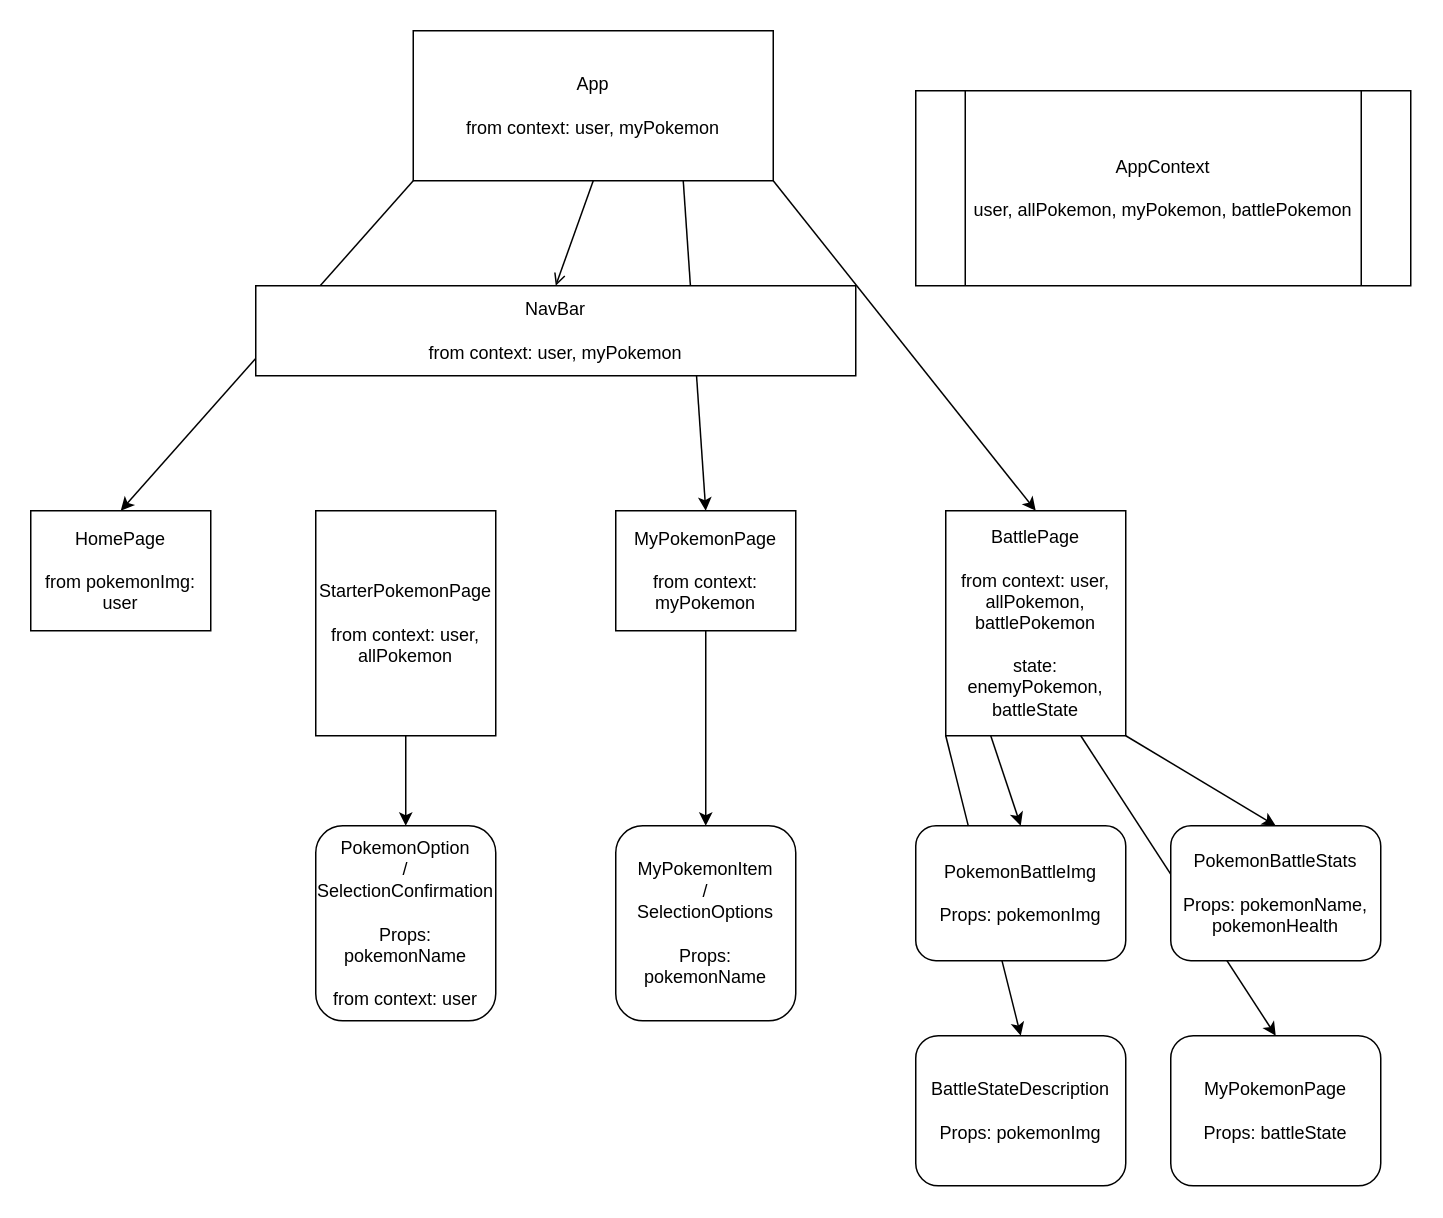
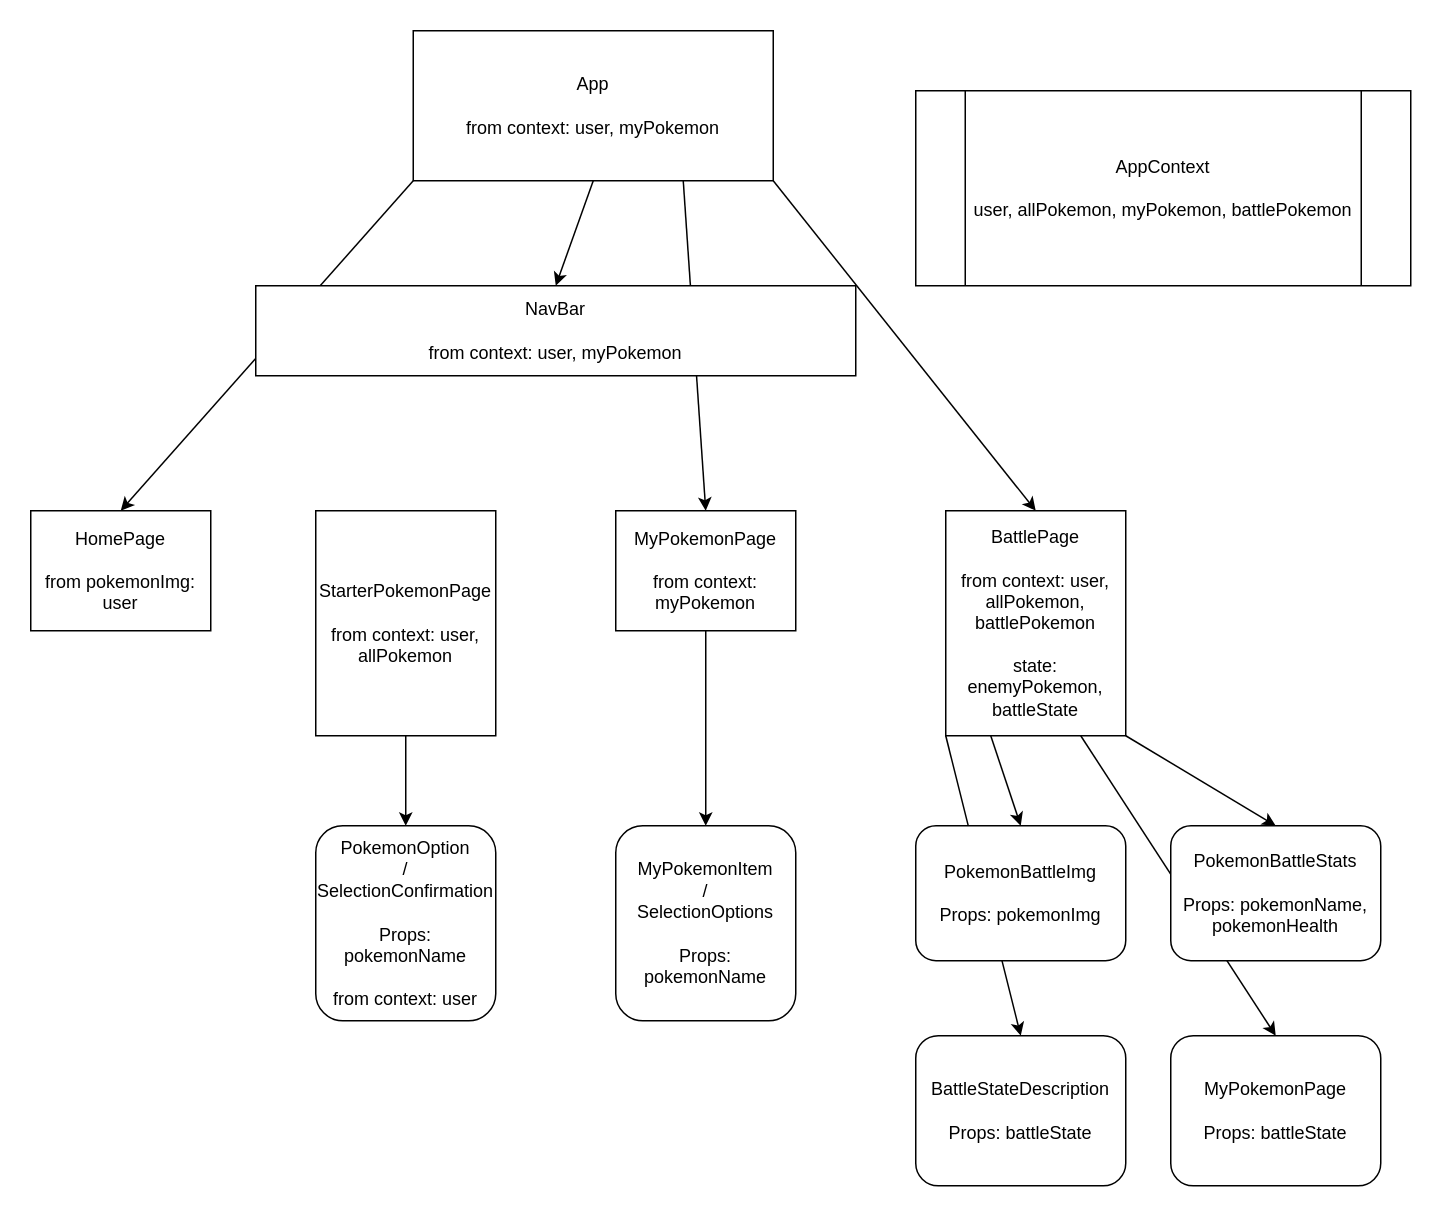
(559, 278) -> (560, 275)
(1021, 1111) -> (1021, 1111)
